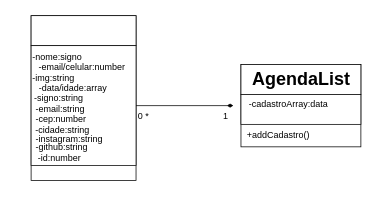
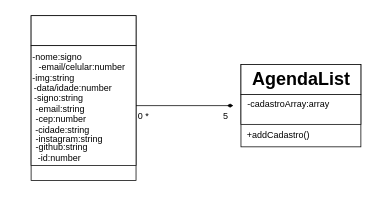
(73, 88) -> (73, 88)
(289, 104) -> (289, 104)
(226, 117) -> (226, 117)
